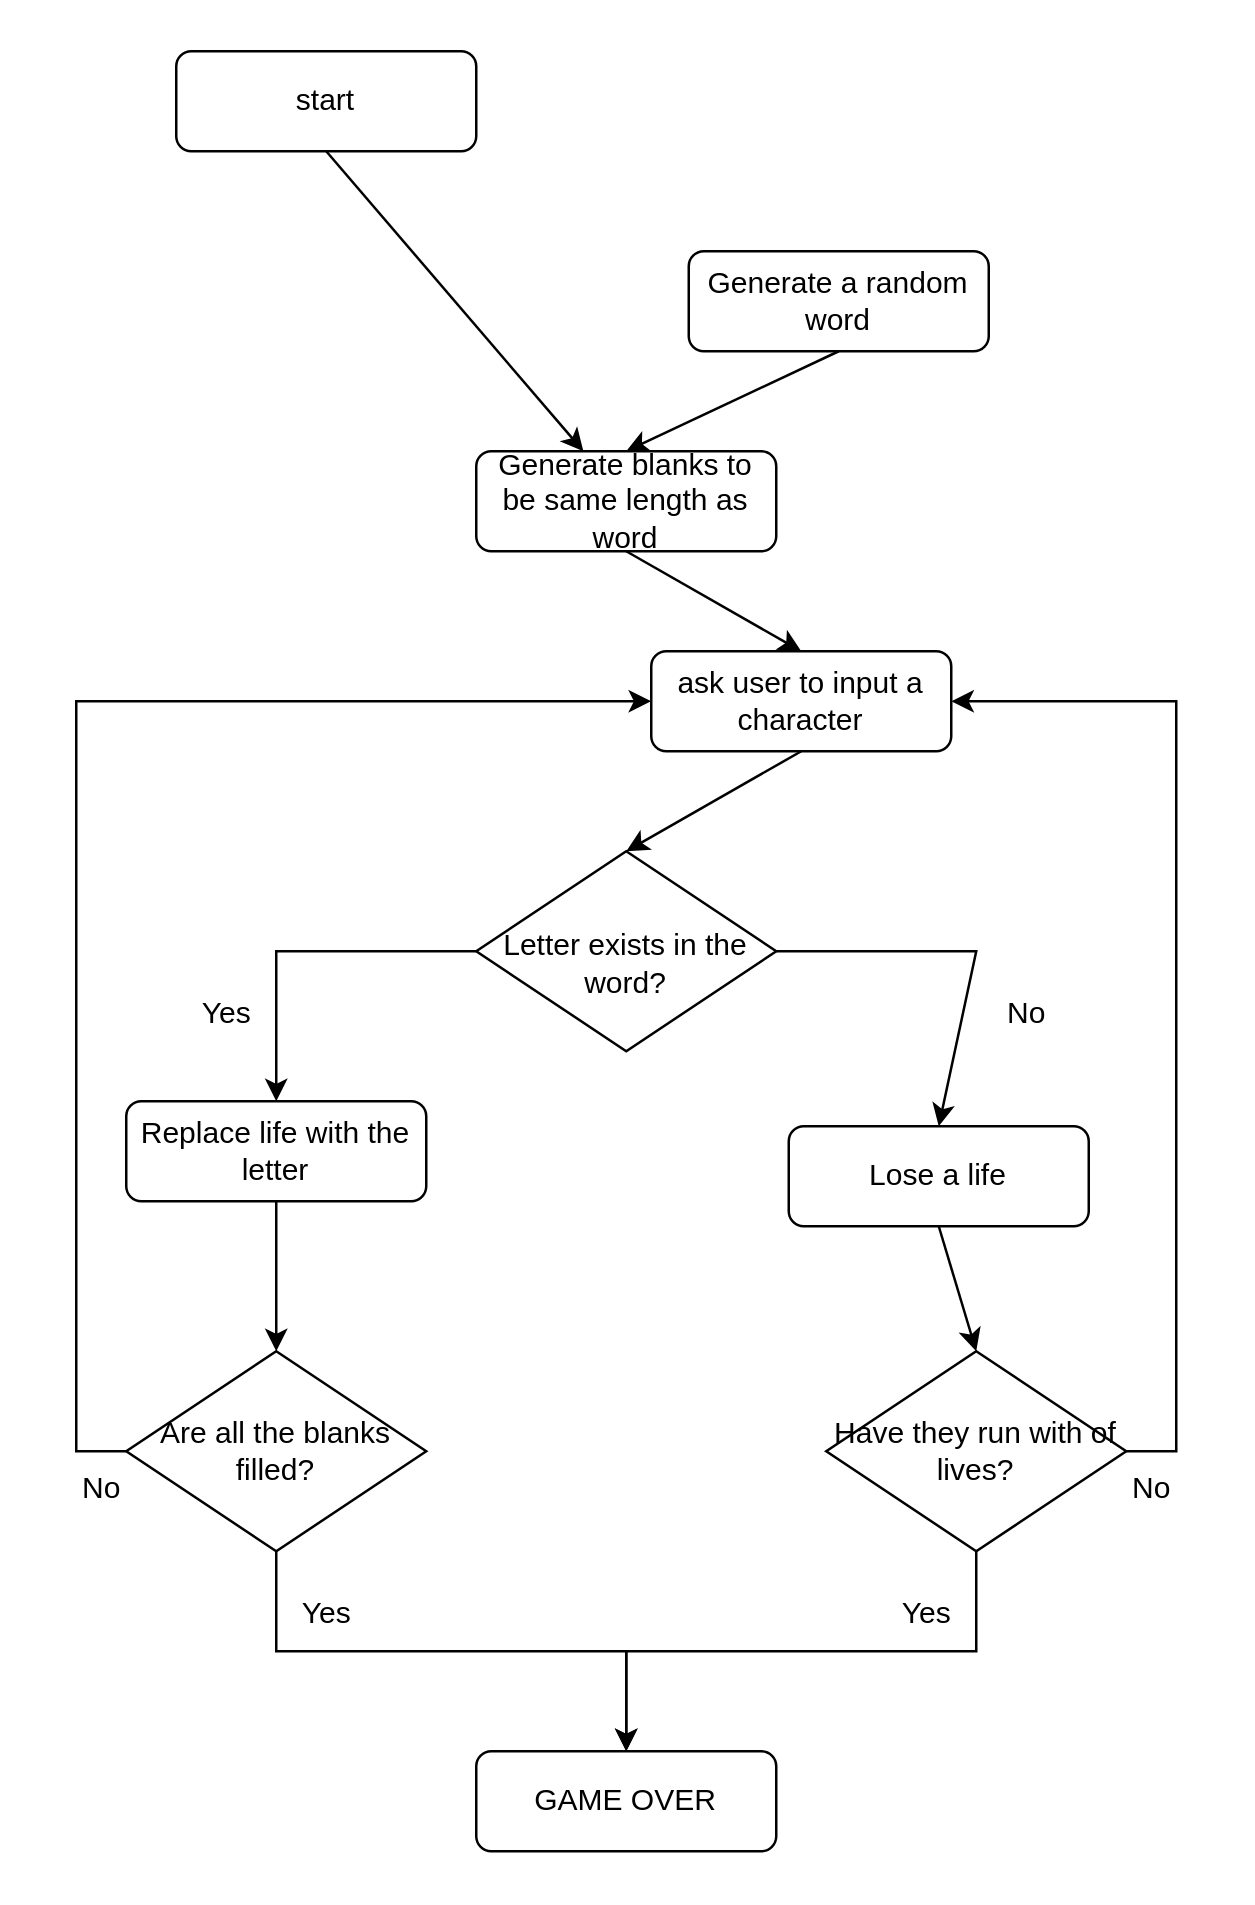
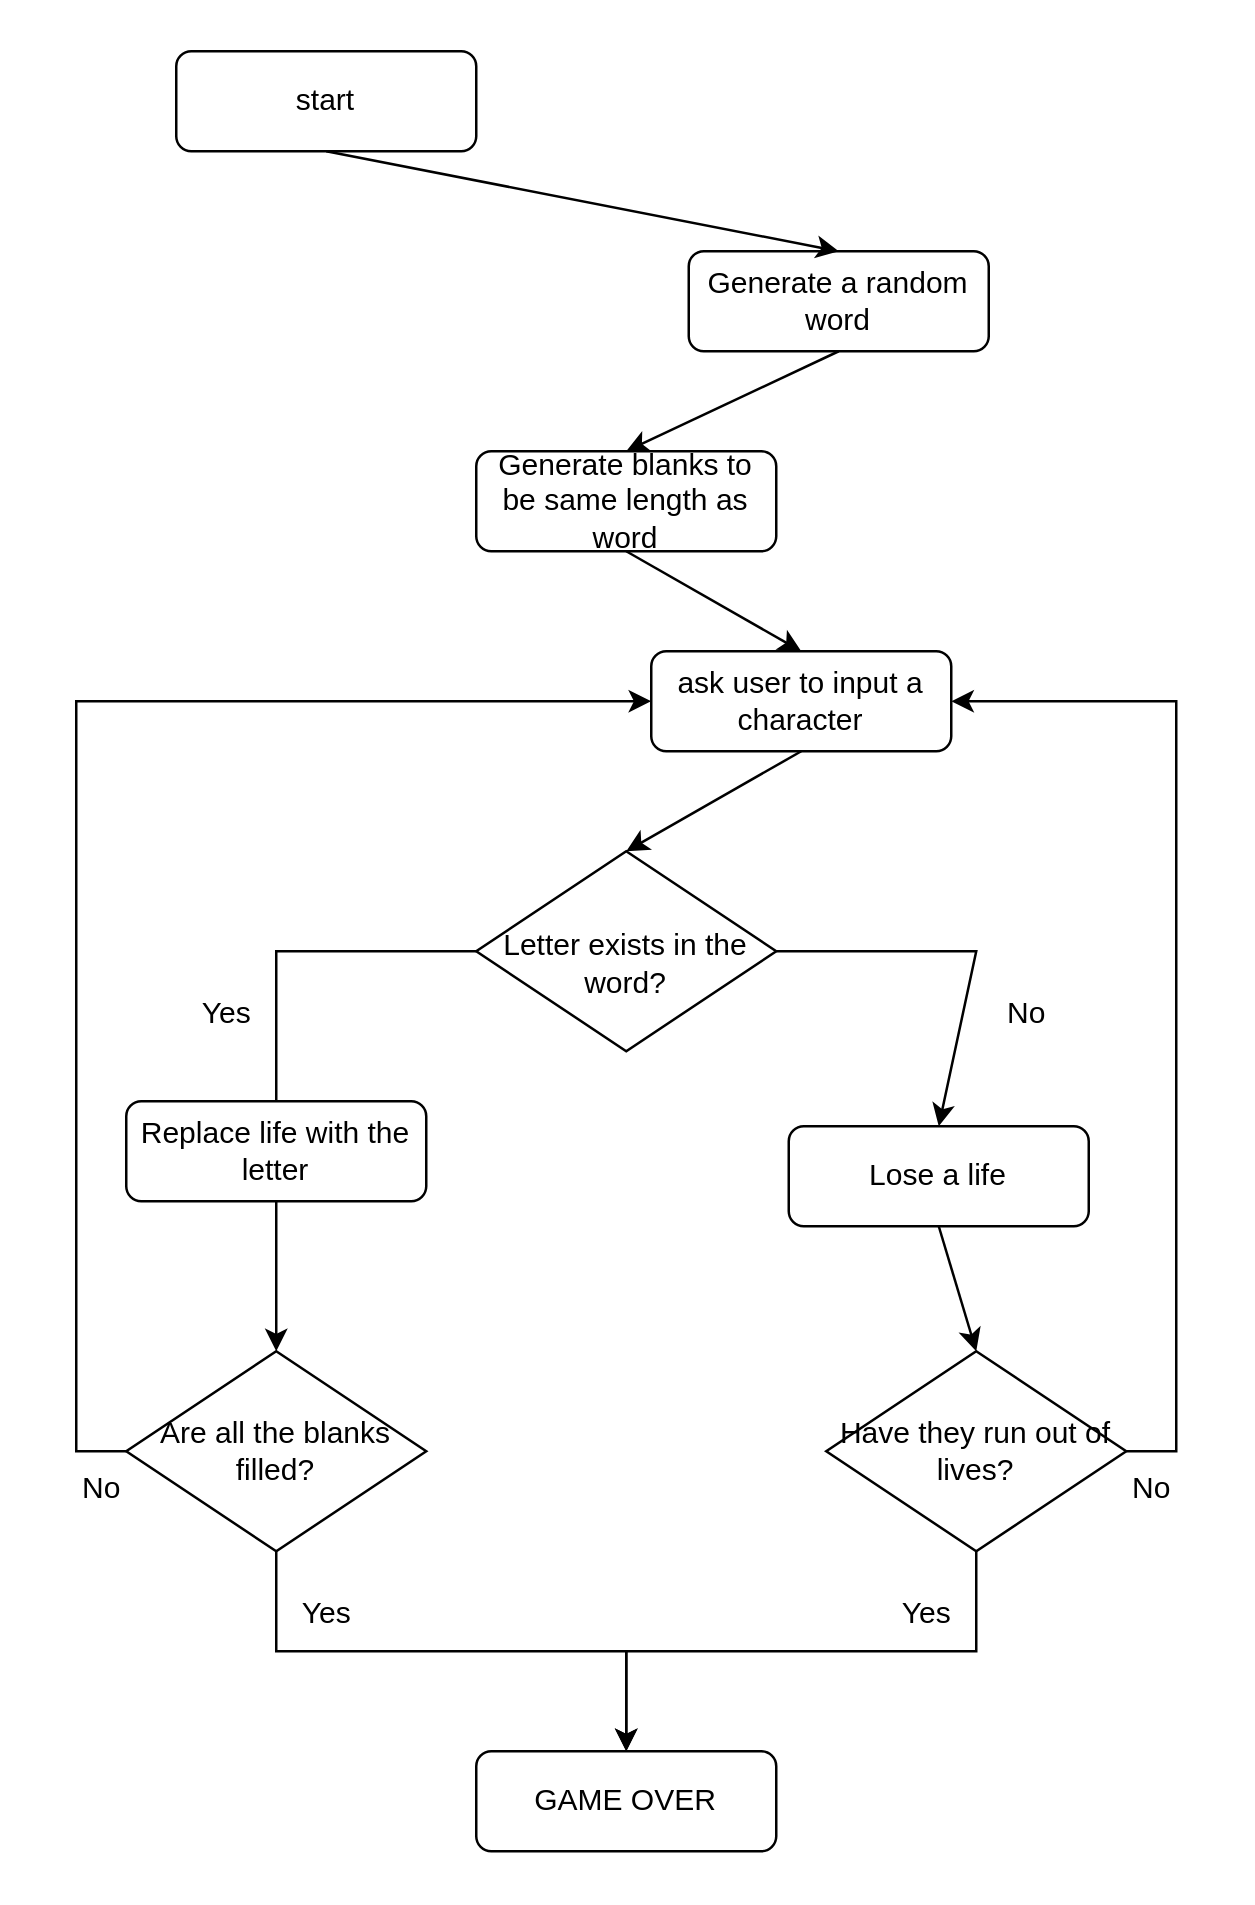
(449, 295) -> (575, 200)
(276, 1083) -> (276, 1090)
(976, 1451) -> (976, 1451)
